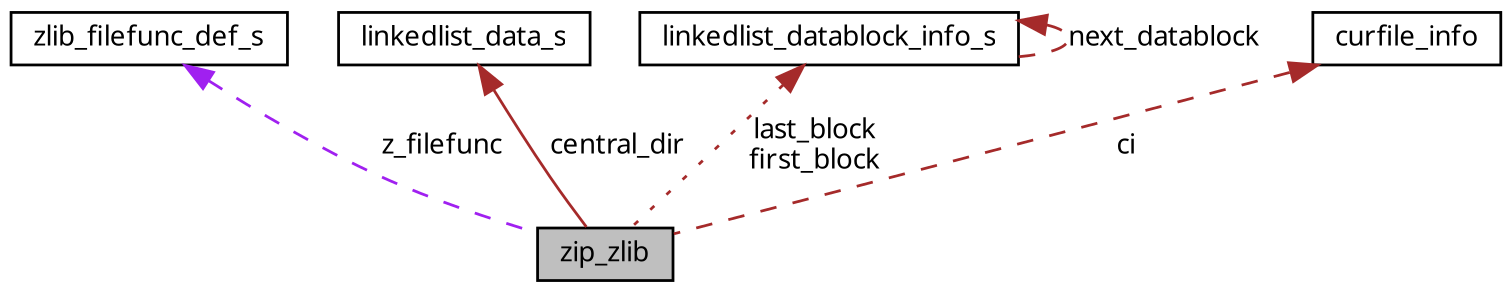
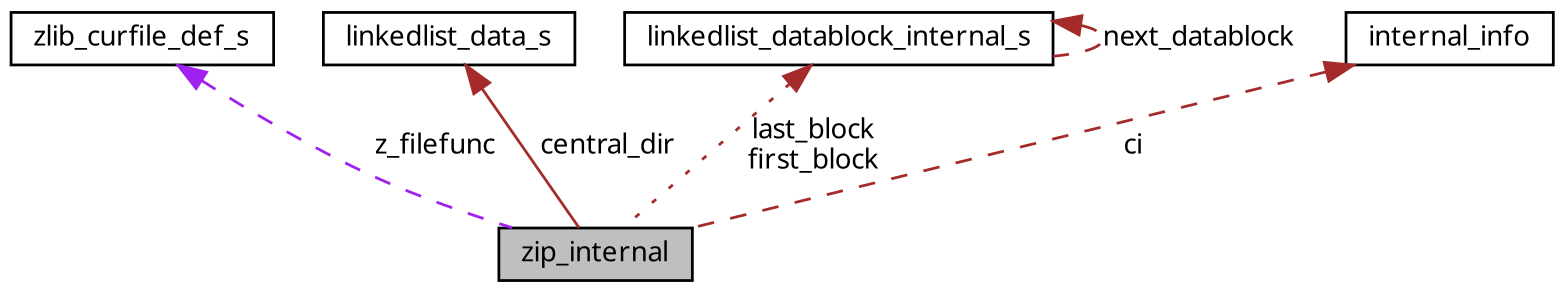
(149, 39) -> (142, 39)
(829, 39) -> (839, 39)
(1407, 39) -> (1450, 39)
(605, 254) -> (596, 254)
